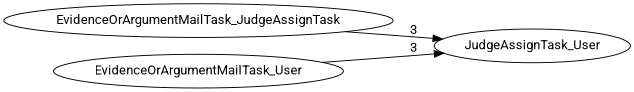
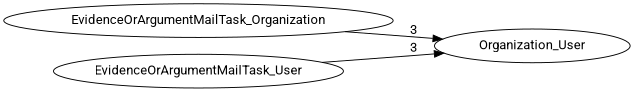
(198, 21) -> (198, 21)
(532, 46) -> (532, 46)
